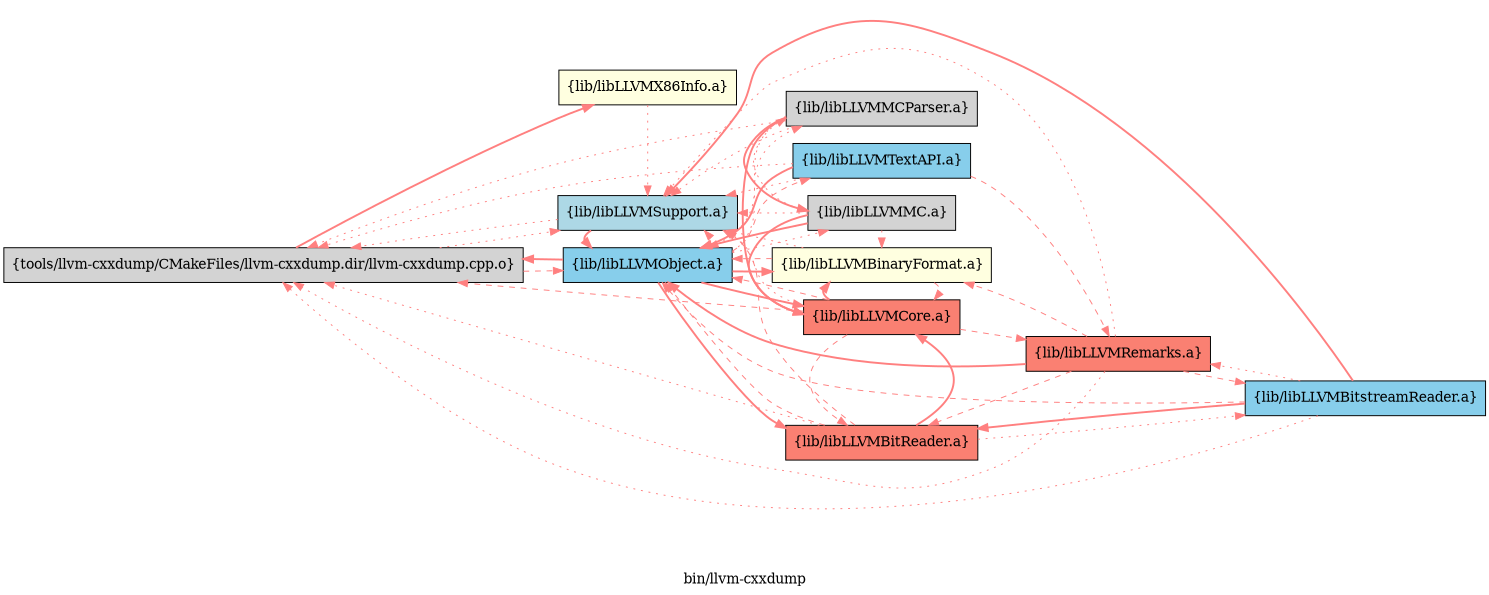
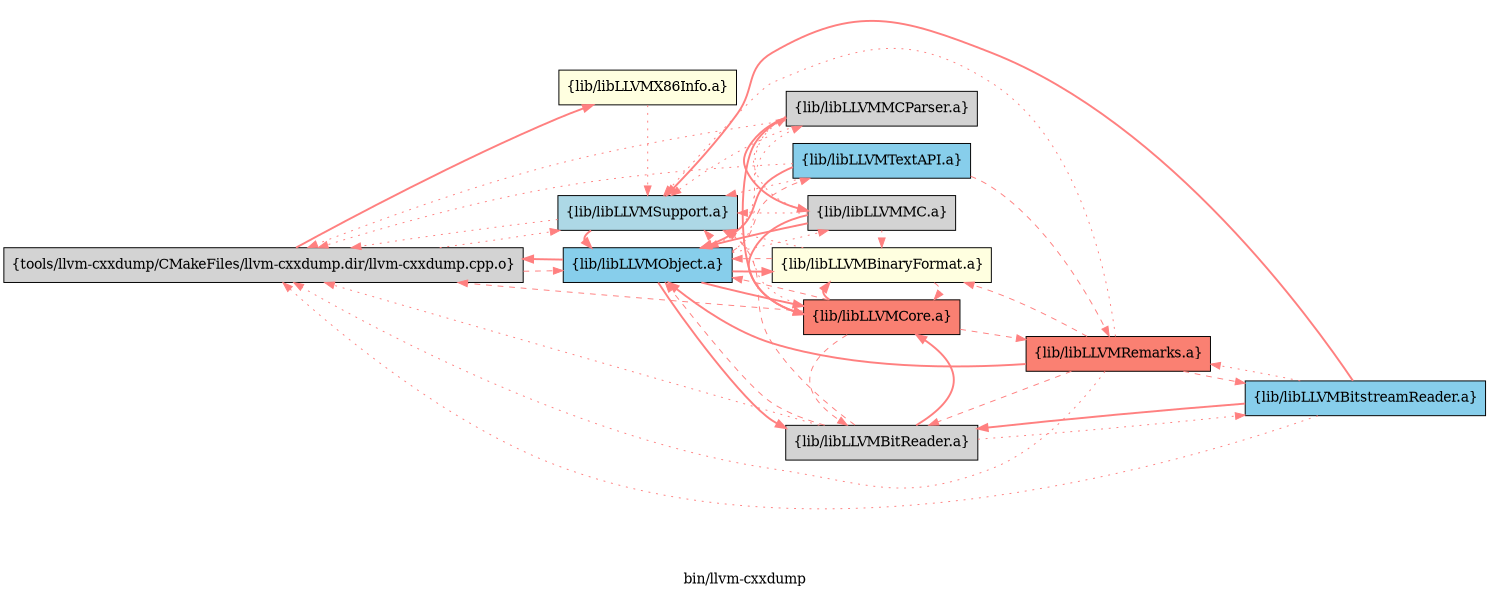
(956, 398) -> none
(882, 443) -> (882, 443)
